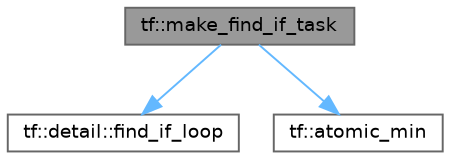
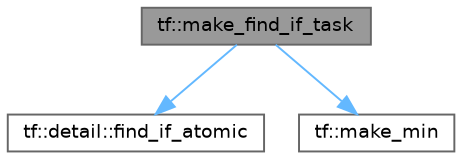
(123, 133) -> (136, 133)
(358, 133) -> (377, 133)
